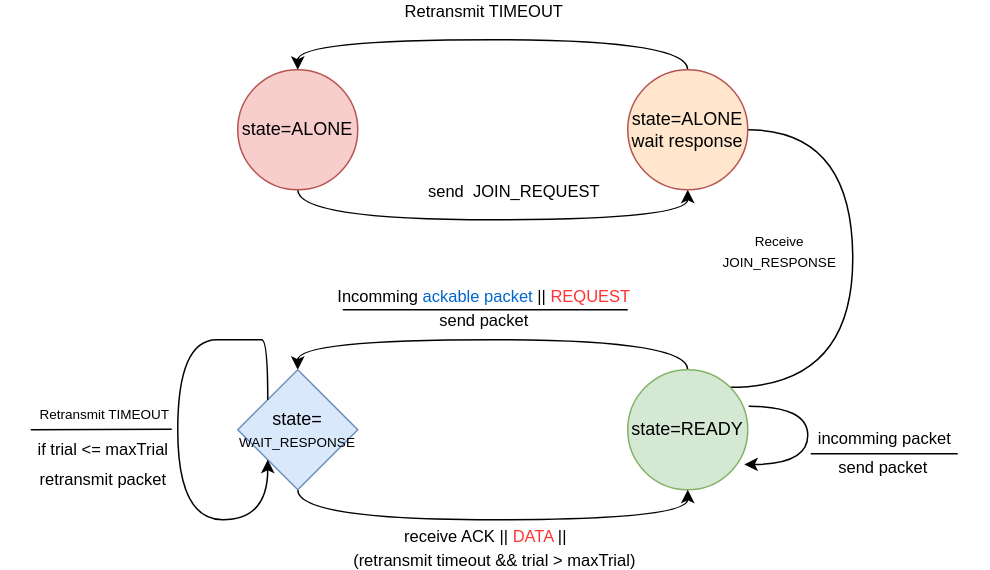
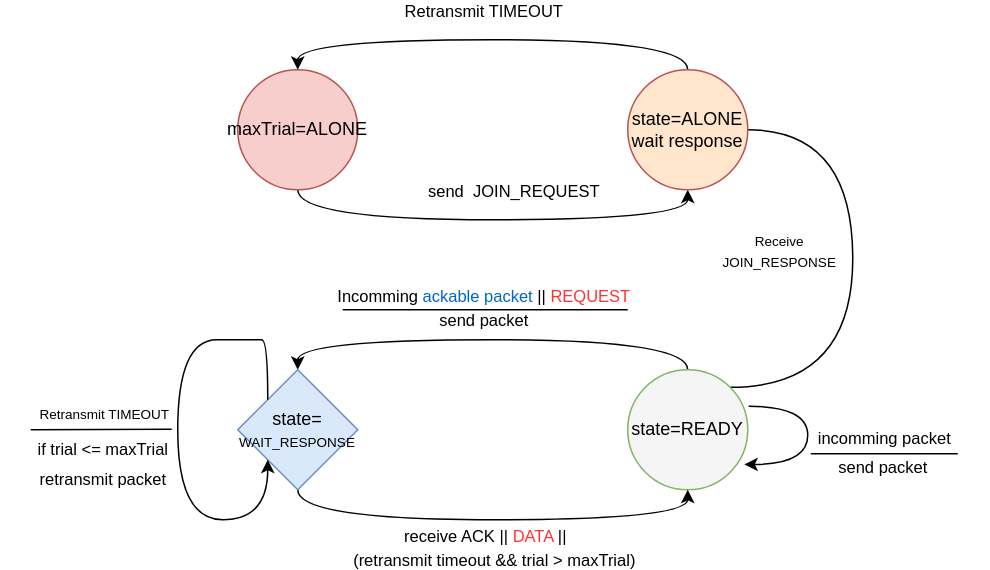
(298, 130) -> (298, 130)
(688, 430) -> (688, 430)
